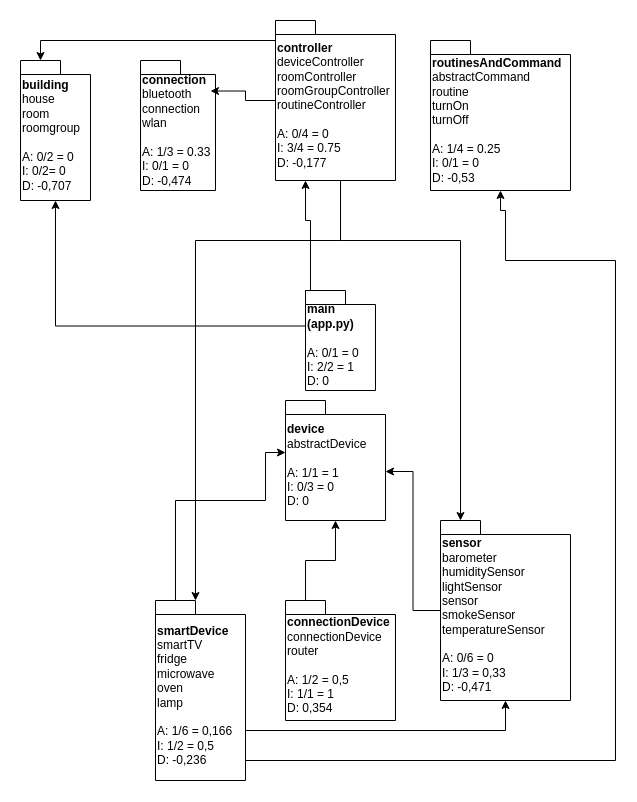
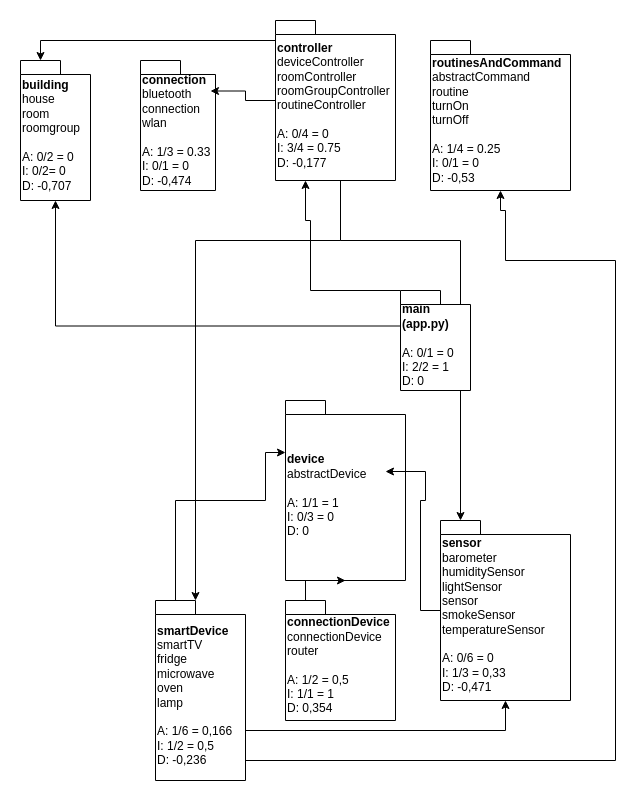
(341, 341) -> (436, 341)
(336, 461) -> (346, 491)
